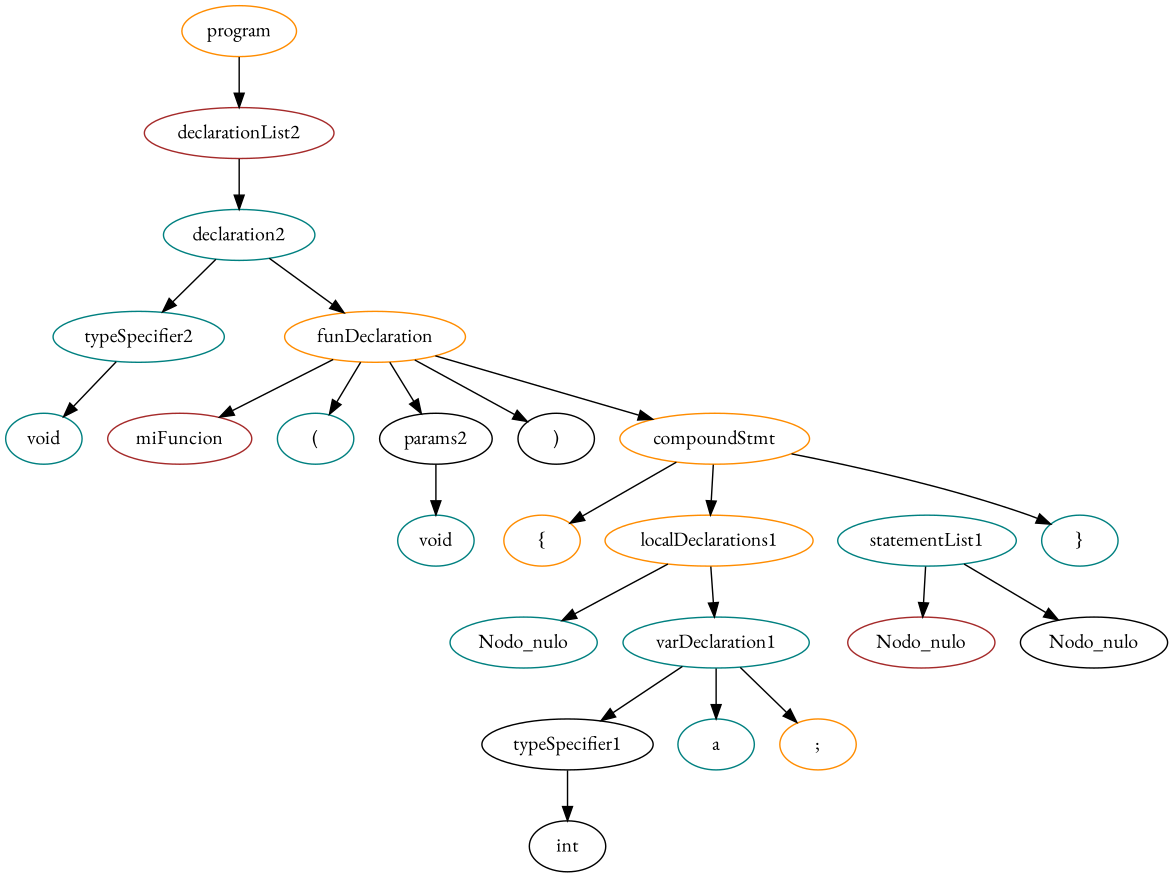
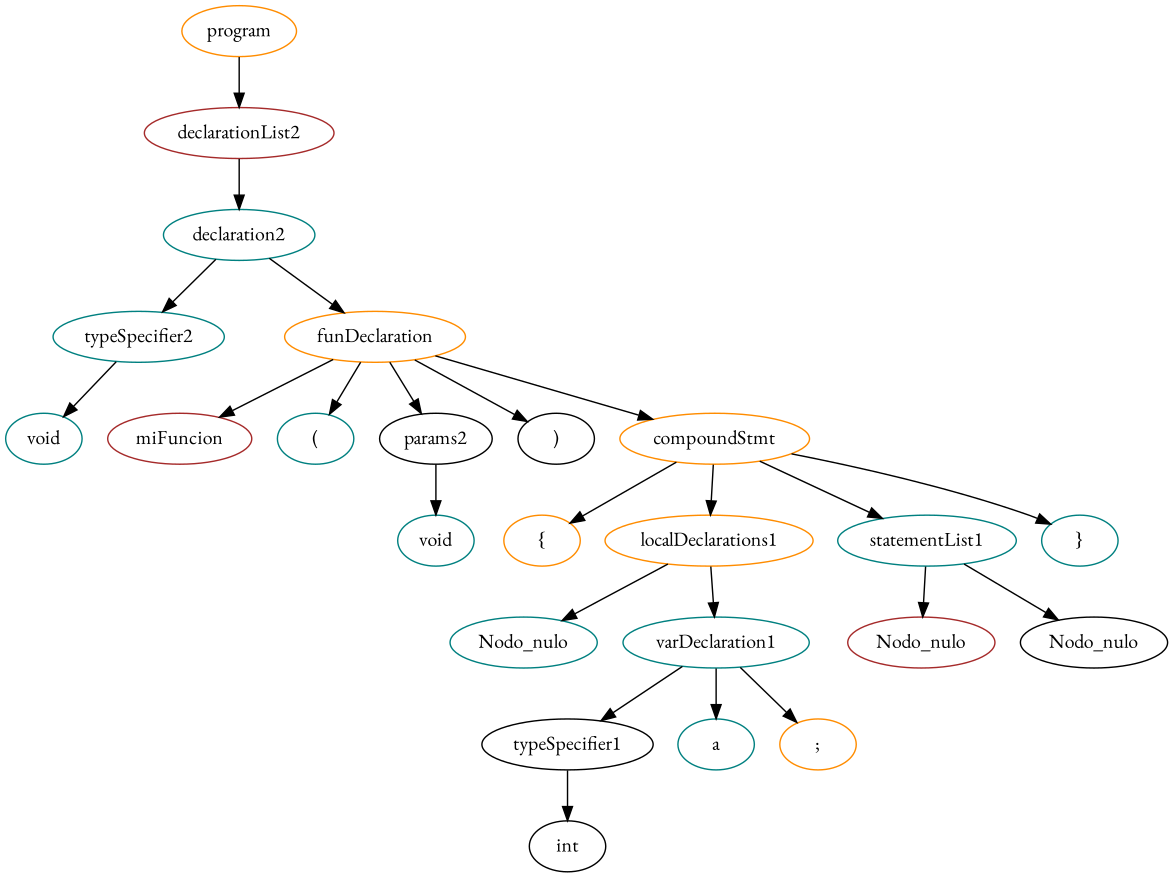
none -> (814, 487)
